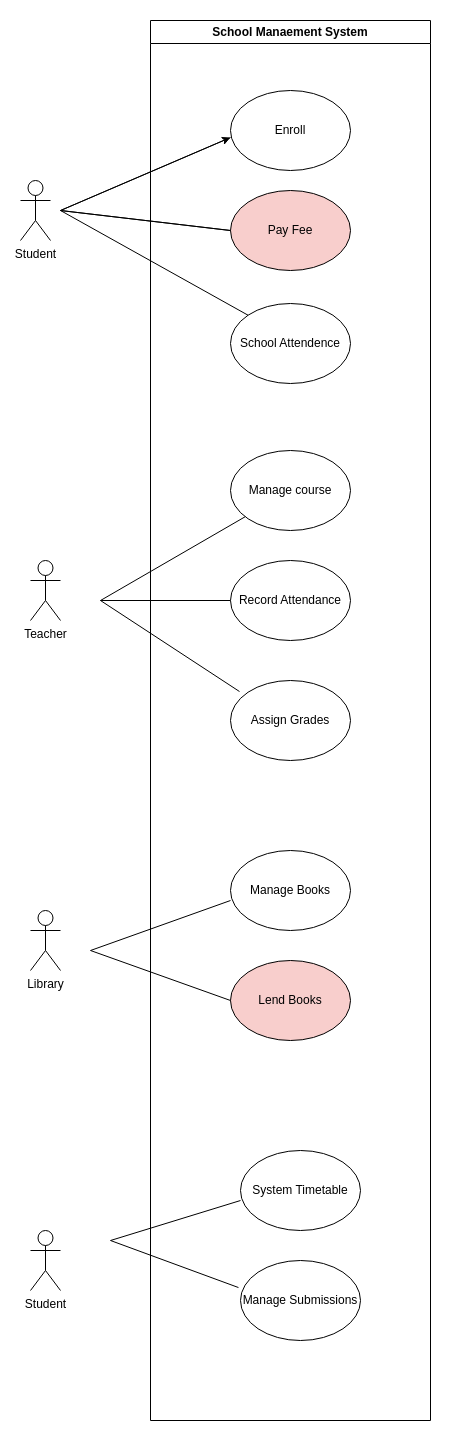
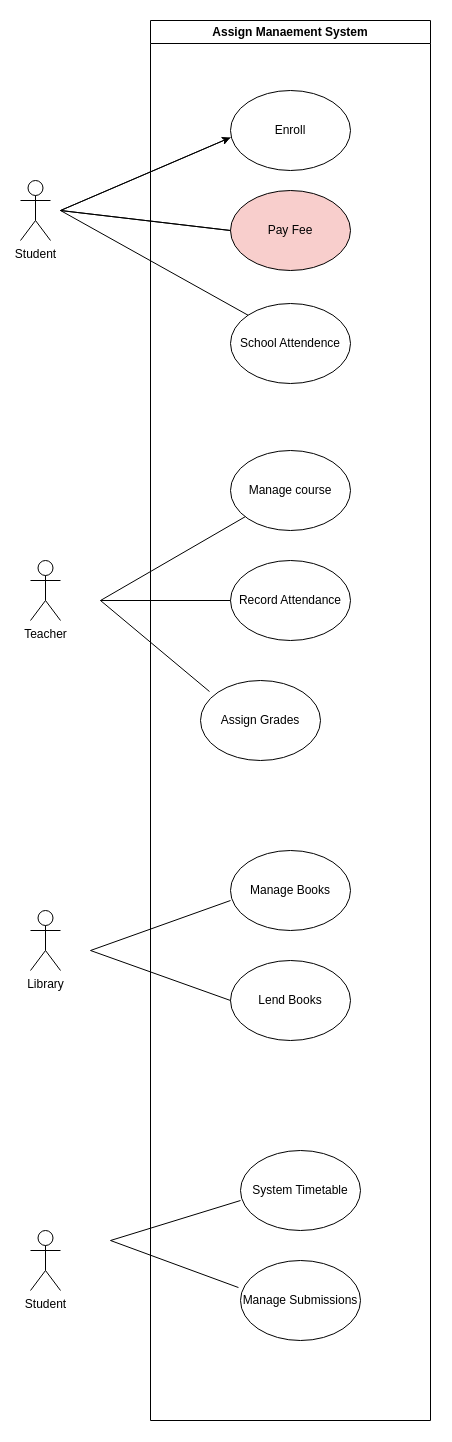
(291, 33) -> (291, 33)
(291, 721) -> (261, 721)
(291, 1001) -> (291, 1001)
